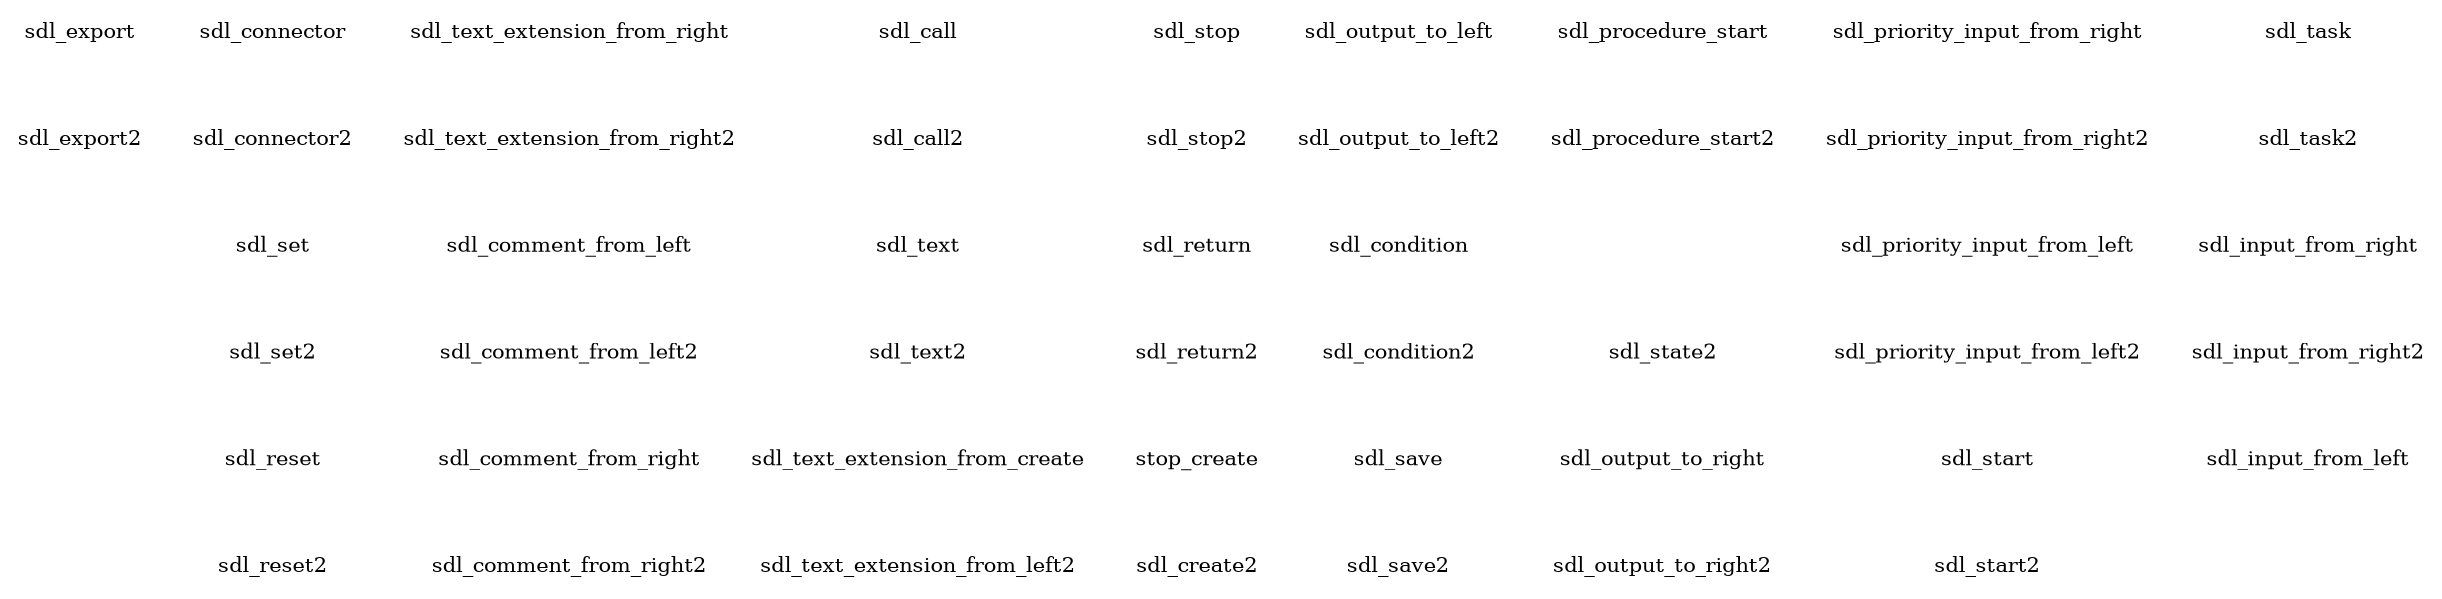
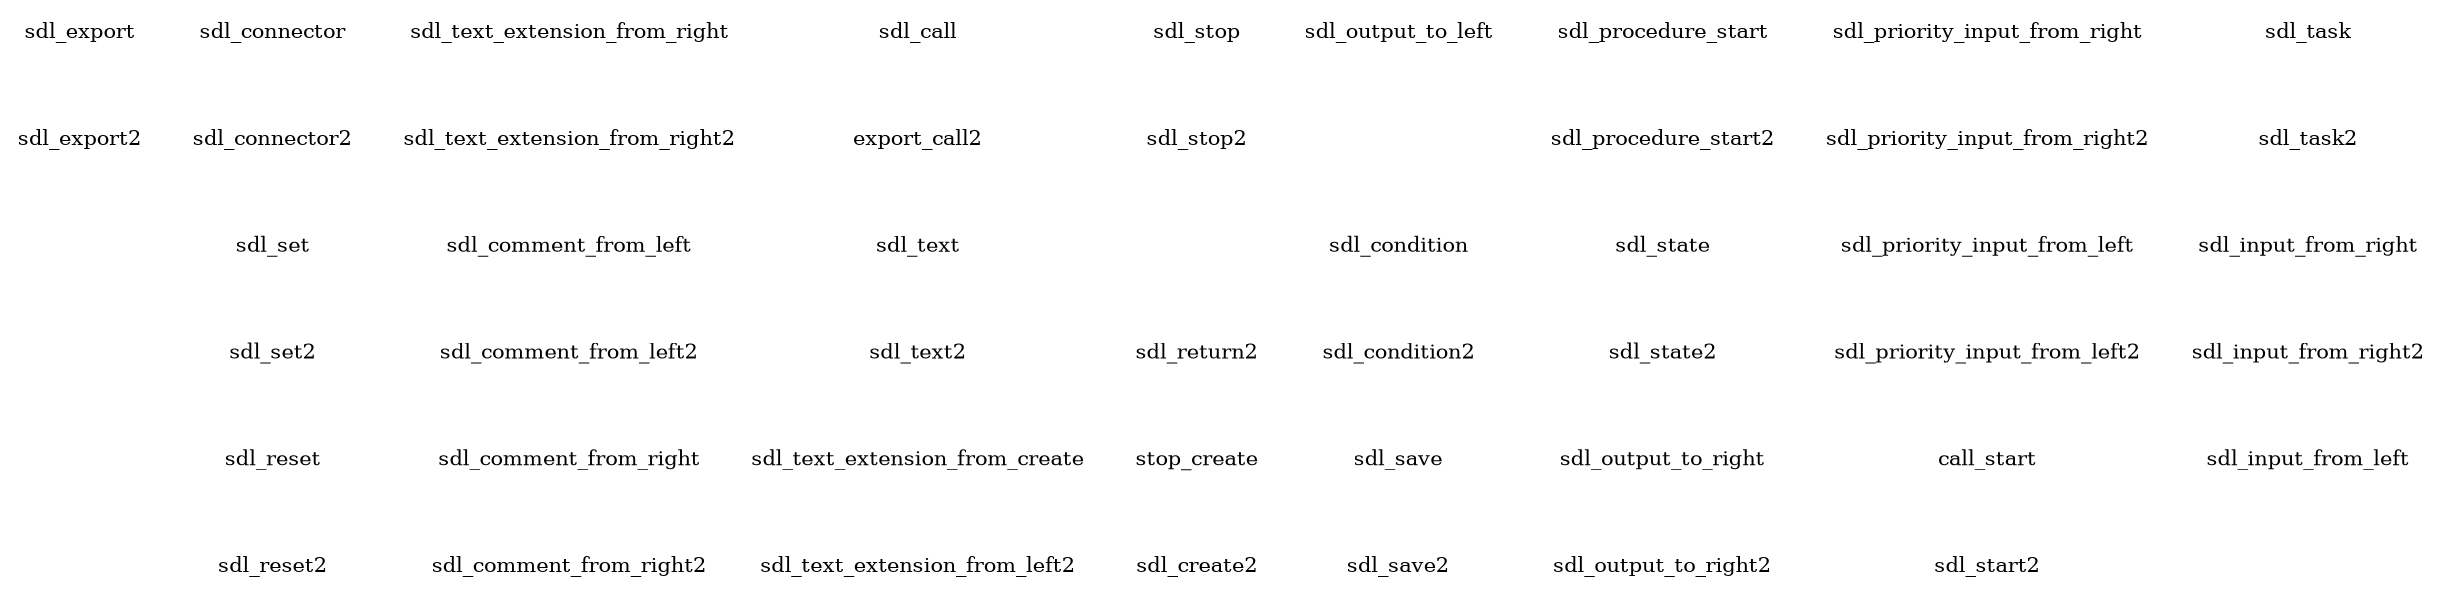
(918, 139) -> (918, 139)
(1399, 139) -> none
(1197, 246) -> none
none -> (1663, 246)
(1988, 460) -> (1988, 460)
